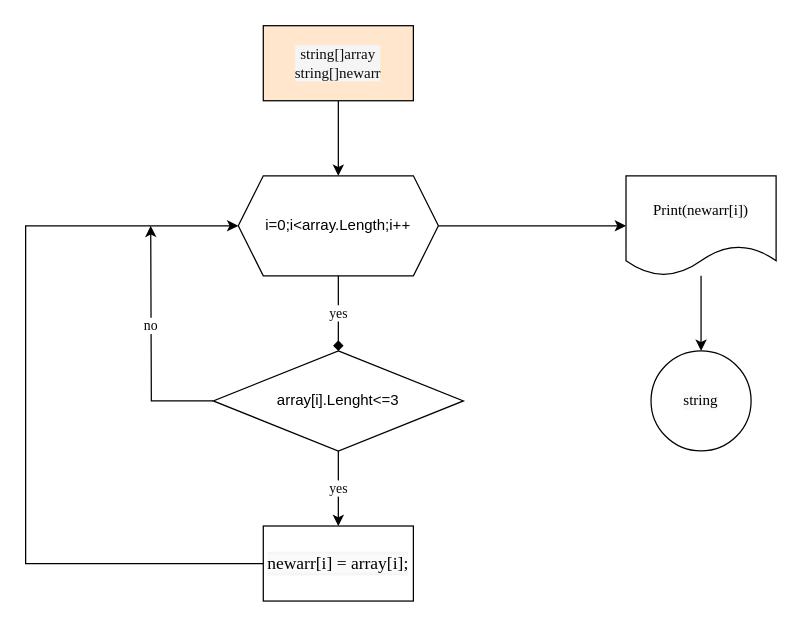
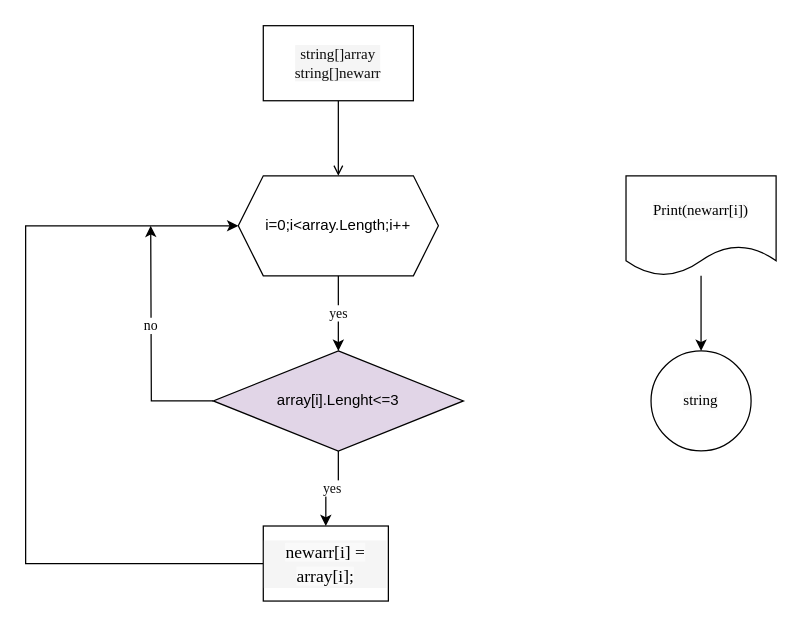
(338, 63) -> (338, 63)
(338, 166) -> (338, 168)
(527, 226) -> none
(338, 340) -> (338, 341)
(338, 401) -> (338, 401)
(338, 563) -> (326, 563)
